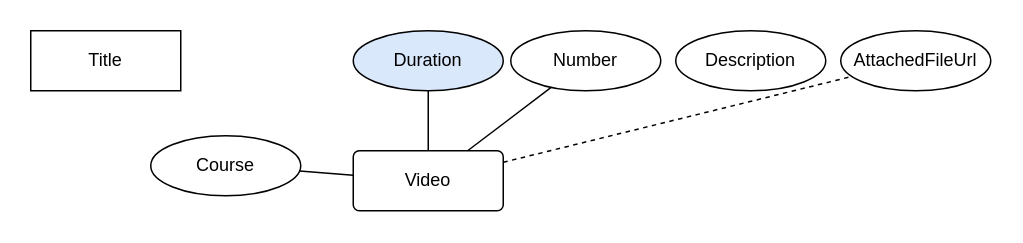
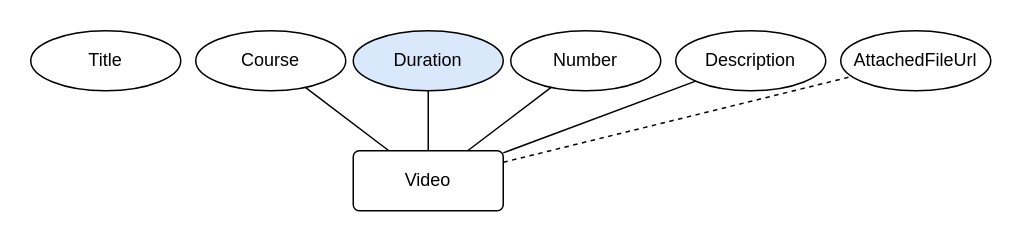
(106, 61) -> (106, 61)
none -> (600, 117)
(226, 166) -> (271, 61)
